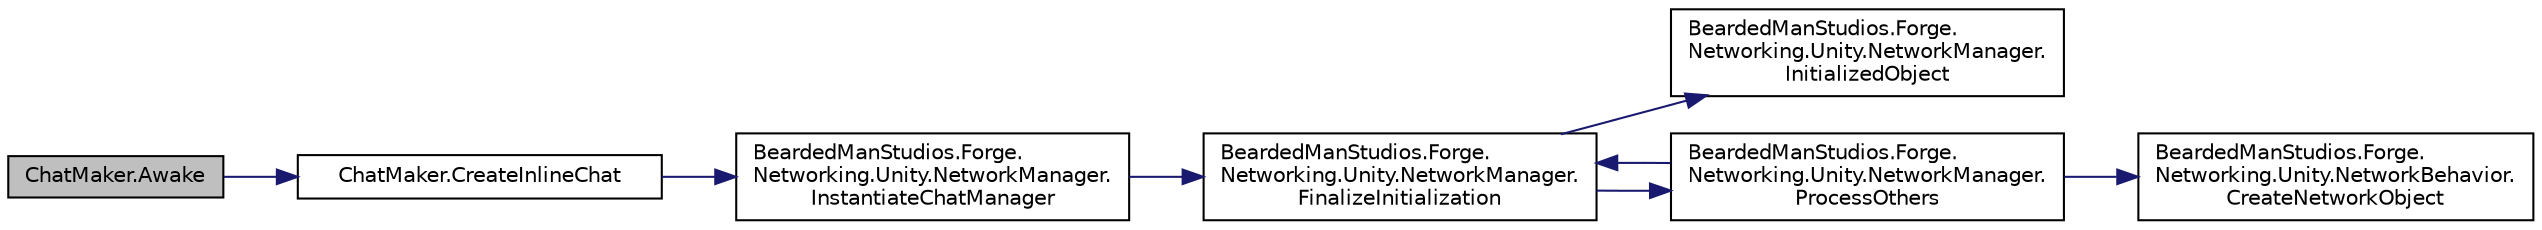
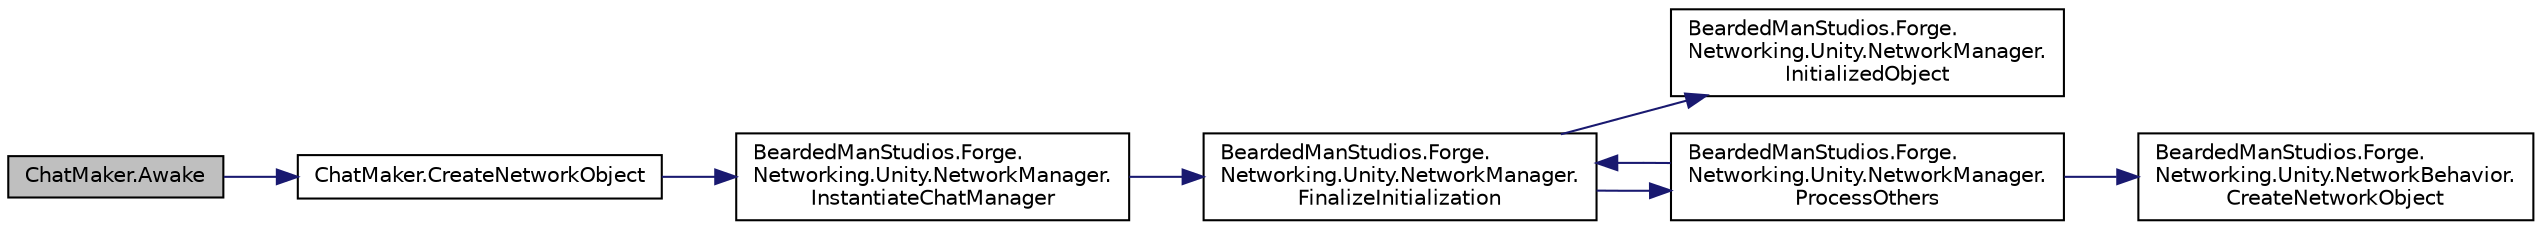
(480, 177) -> (480, 177)
